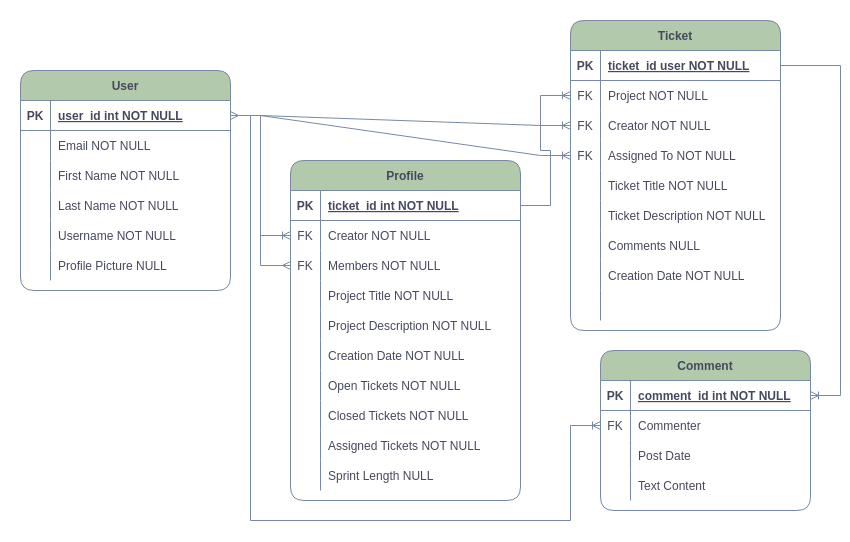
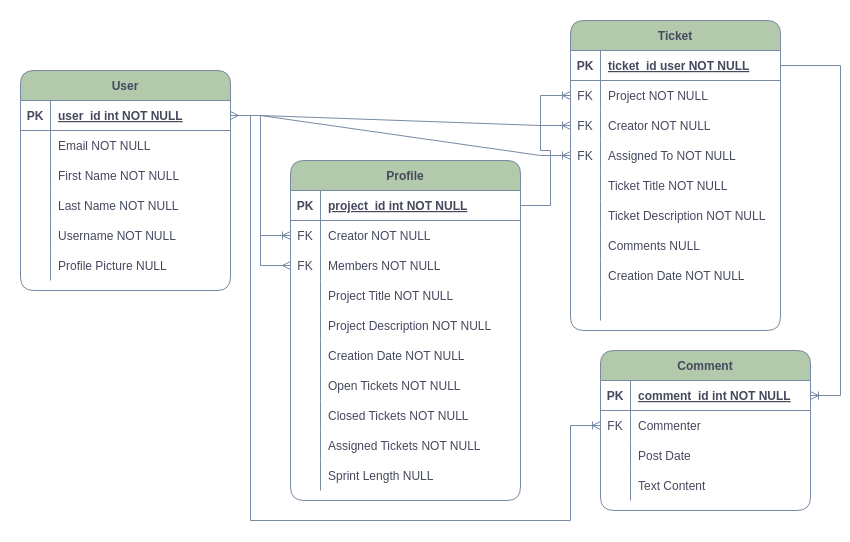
(393, 206) -> (397, 206)
